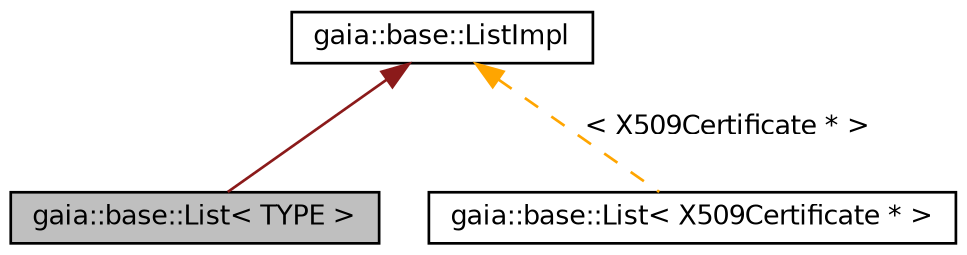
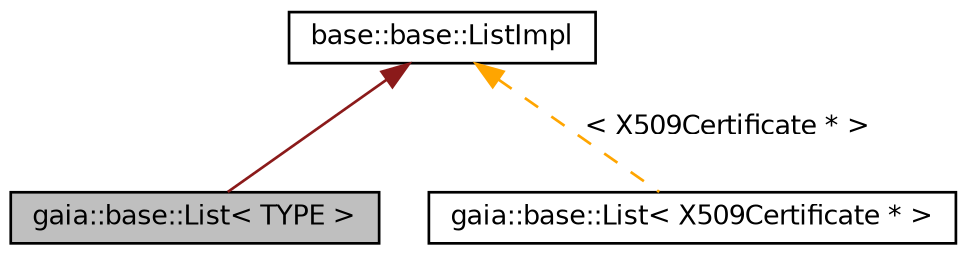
(442, 38) -> (442, 38)
